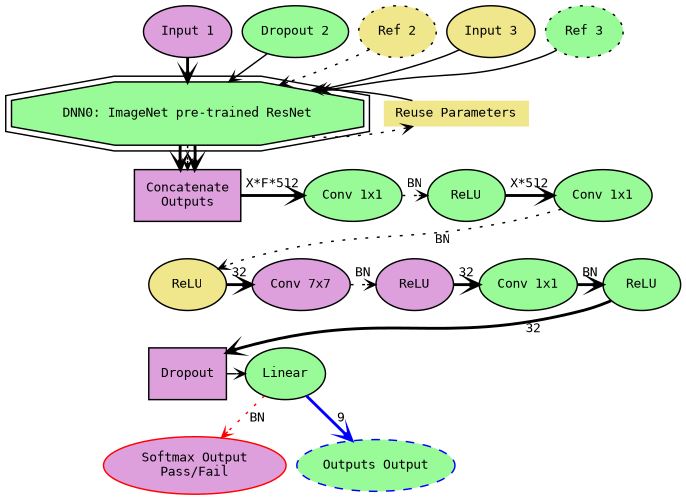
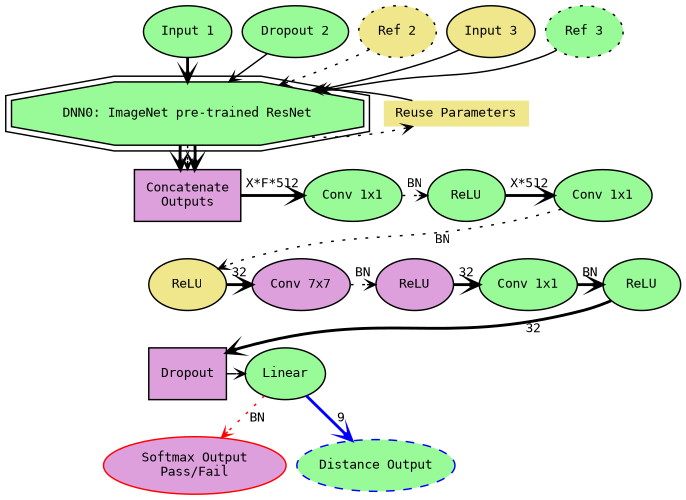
(188, 32) -> (188, 32)
(376, 465) -> (376, 465)
